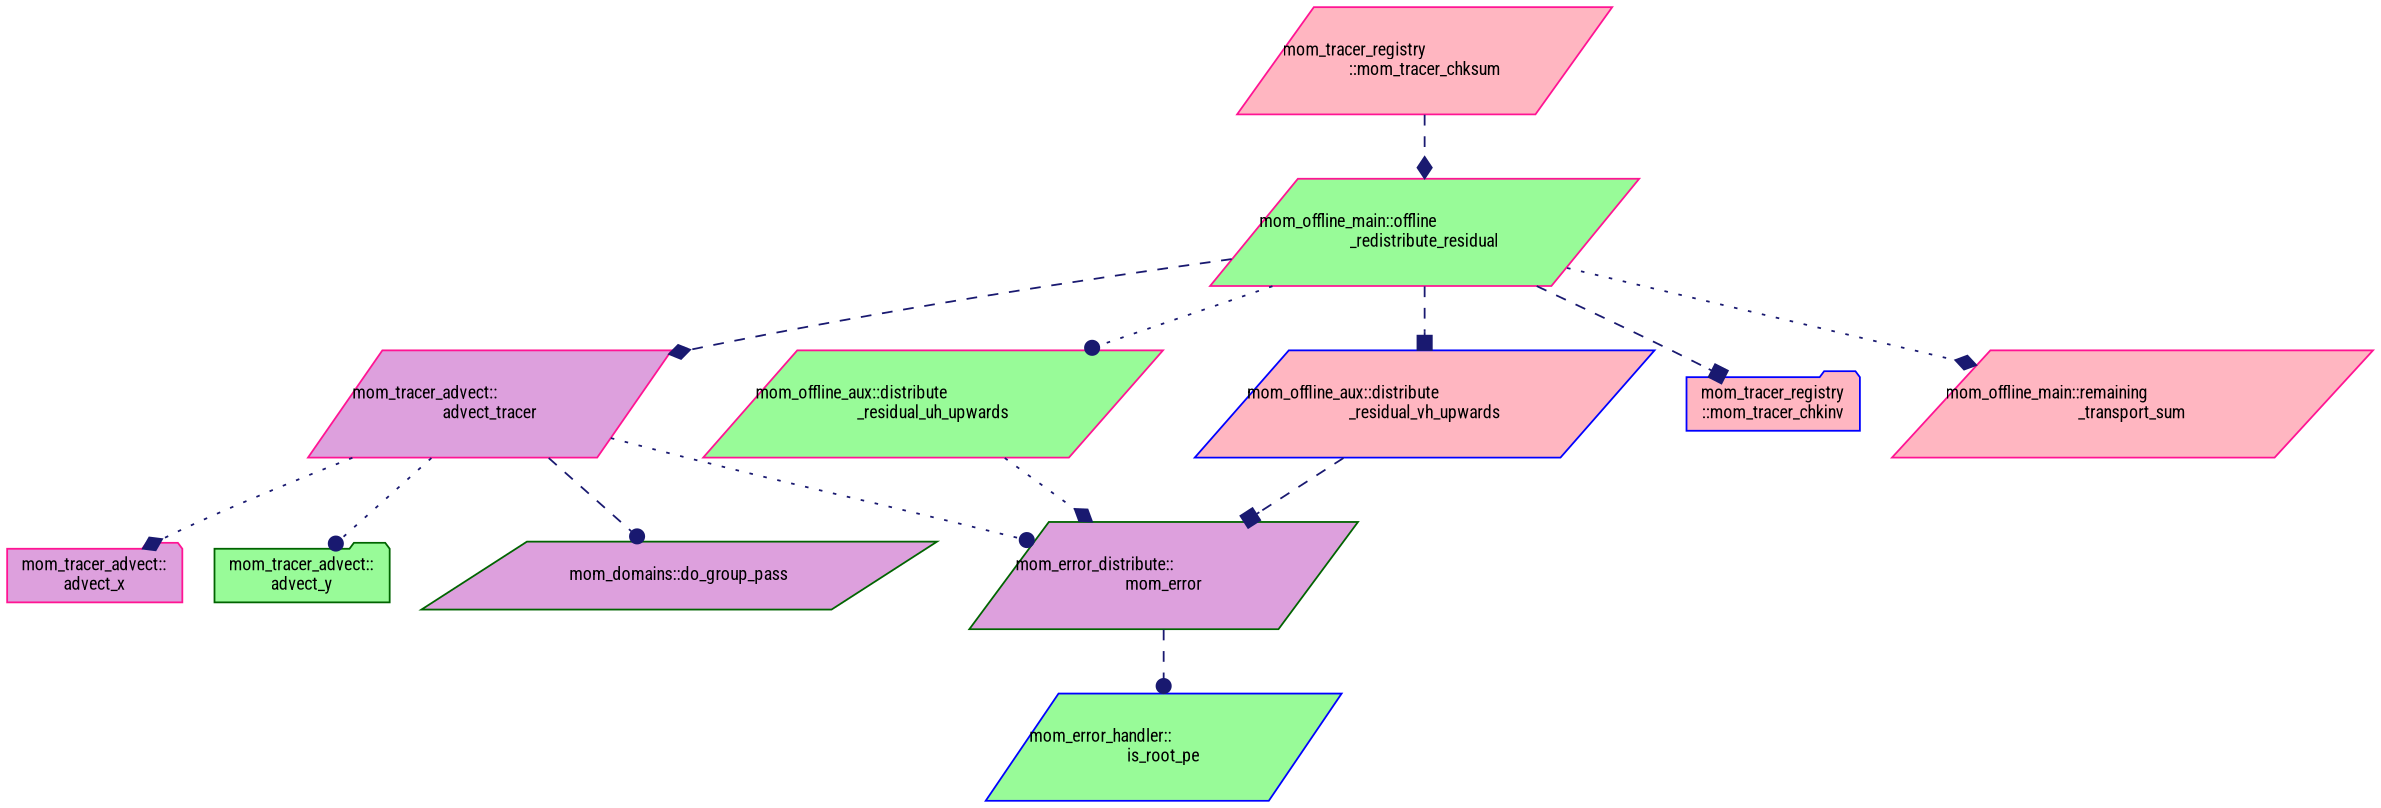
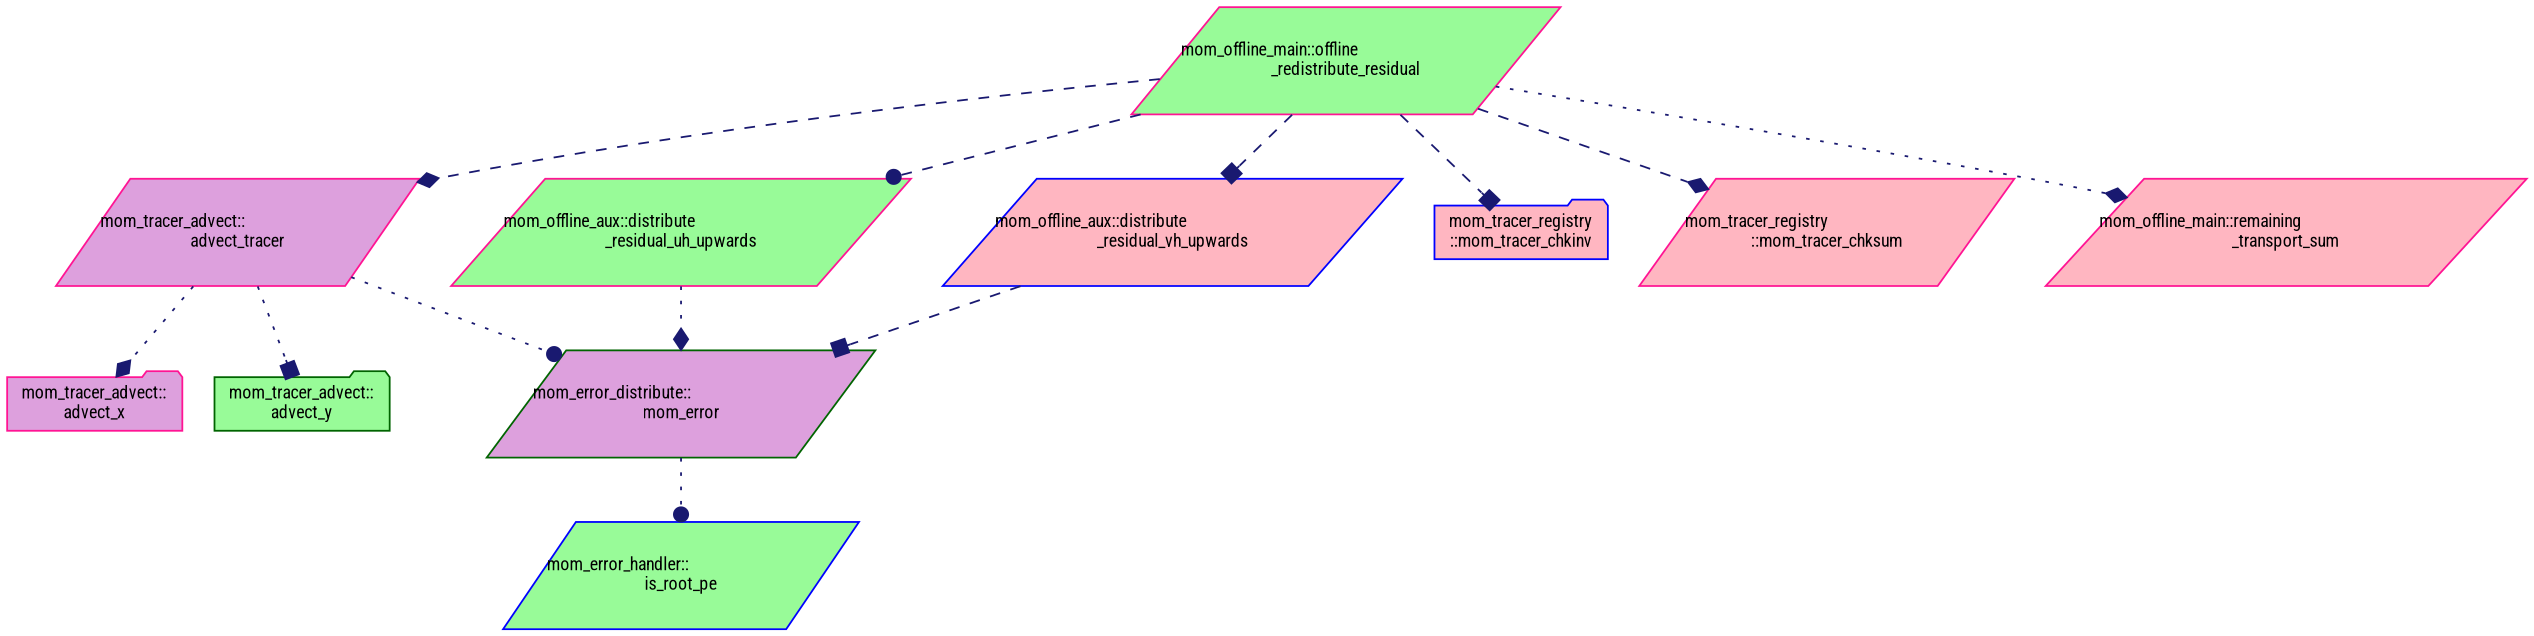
(1425, 136) -> (1583, 145)
(1186, 316) -> (1021, 145)
(387, 498) -> (272, 323)
(679, 576) -> none
(1164, 654) -> (681, 482)
